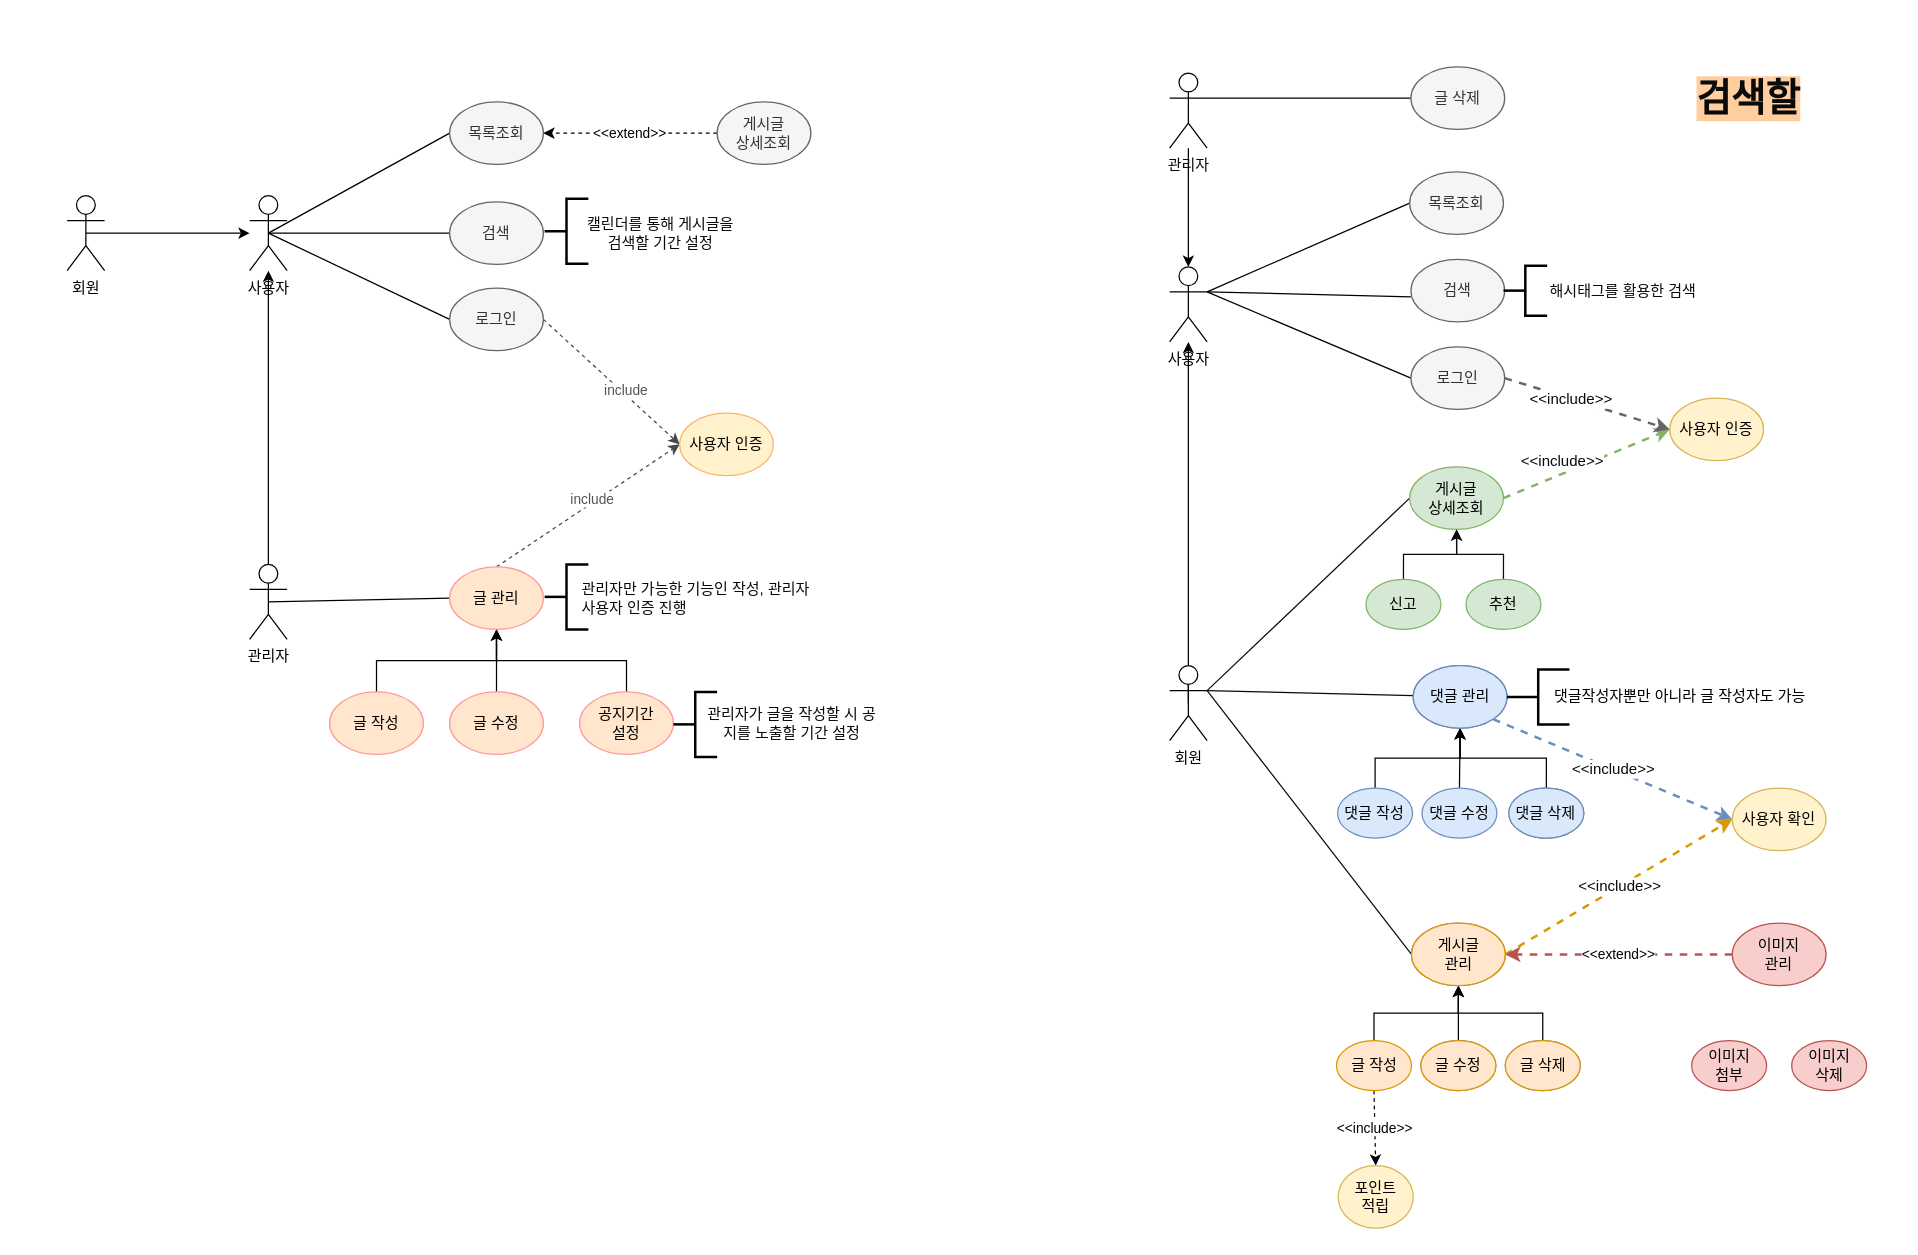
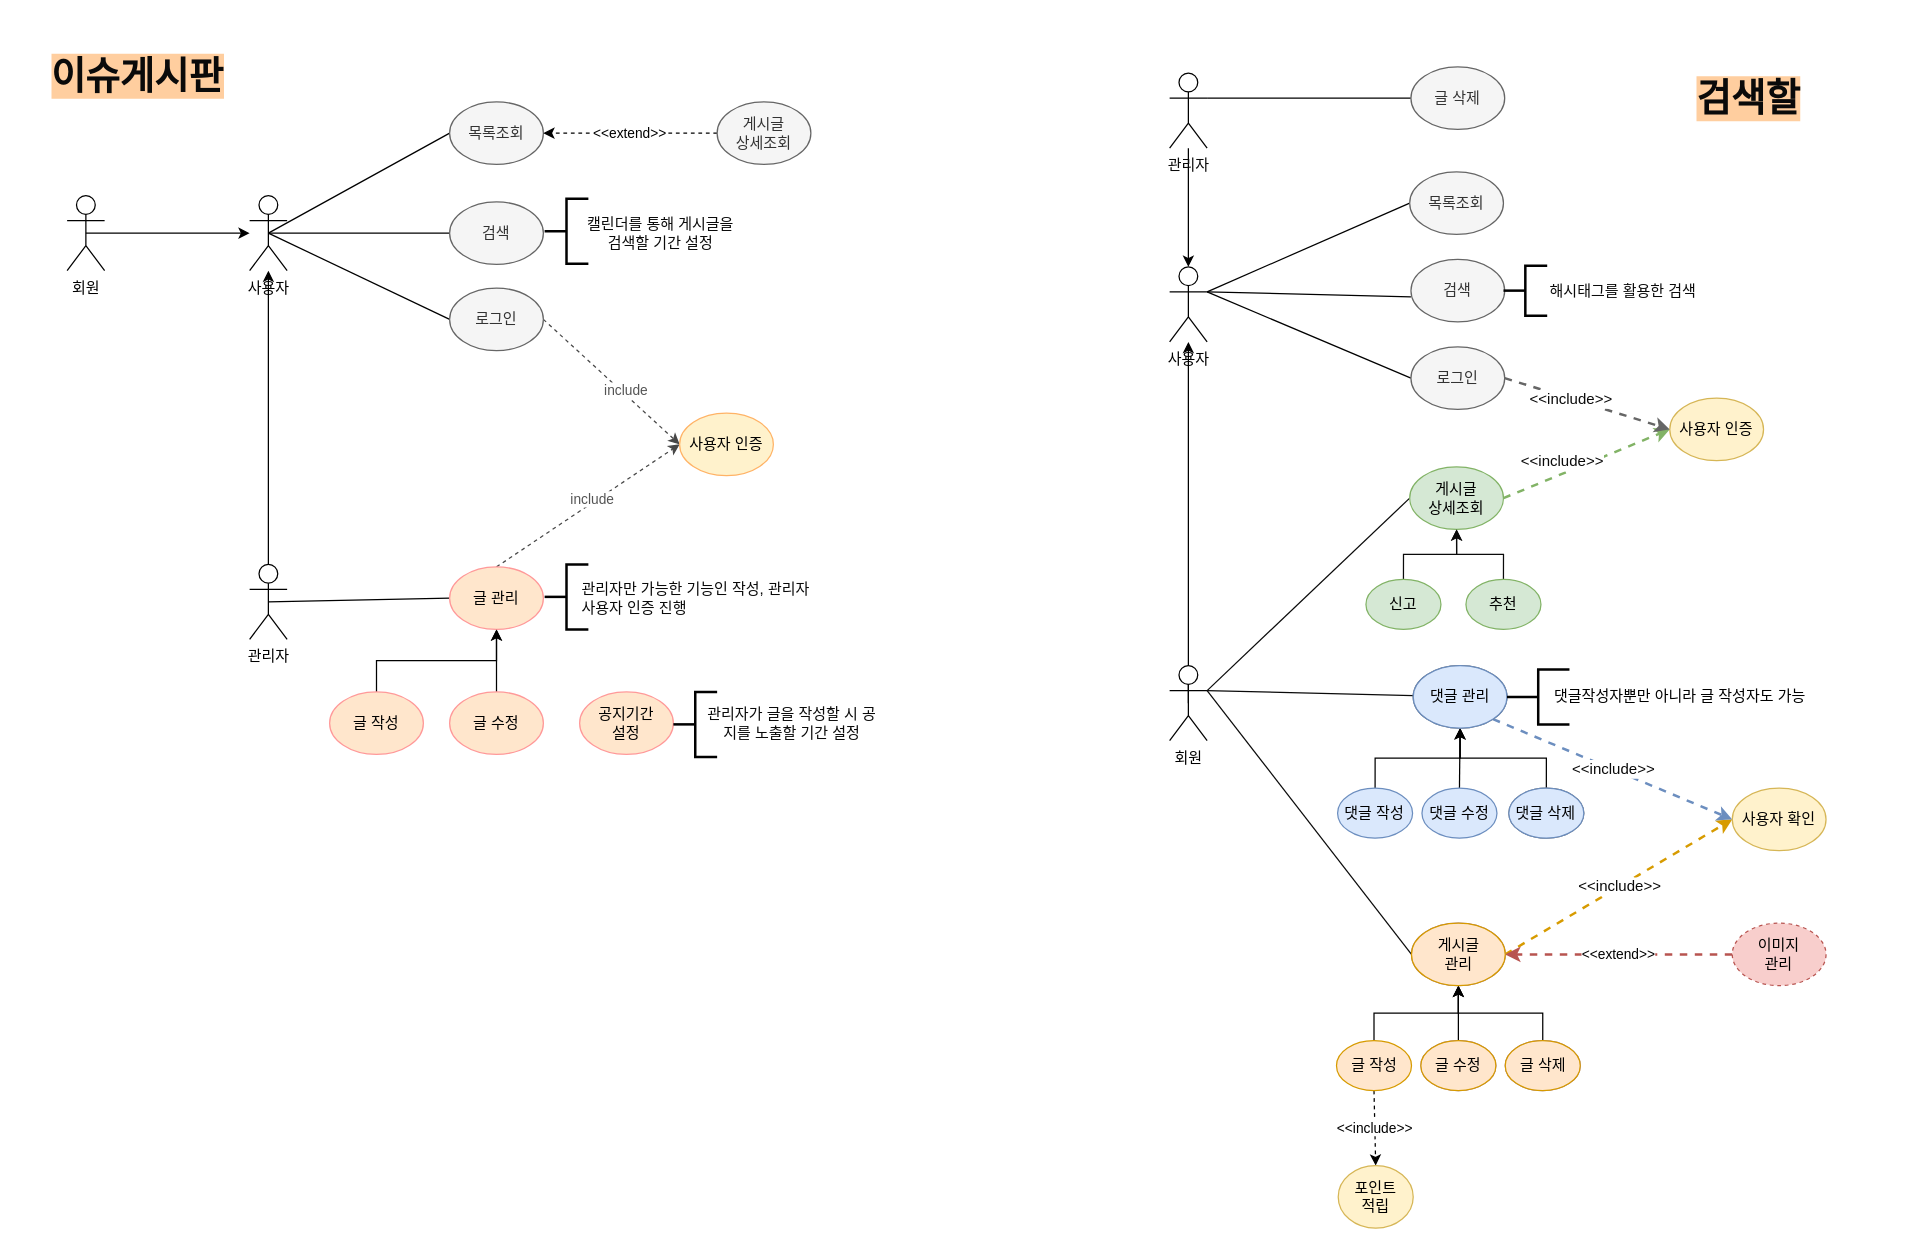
none -> (138, 76)
(578, 661) -> none
(1779, 954) -> (1779, 954)
(1729, 1066) -> none
(1829, 1066) -> none
